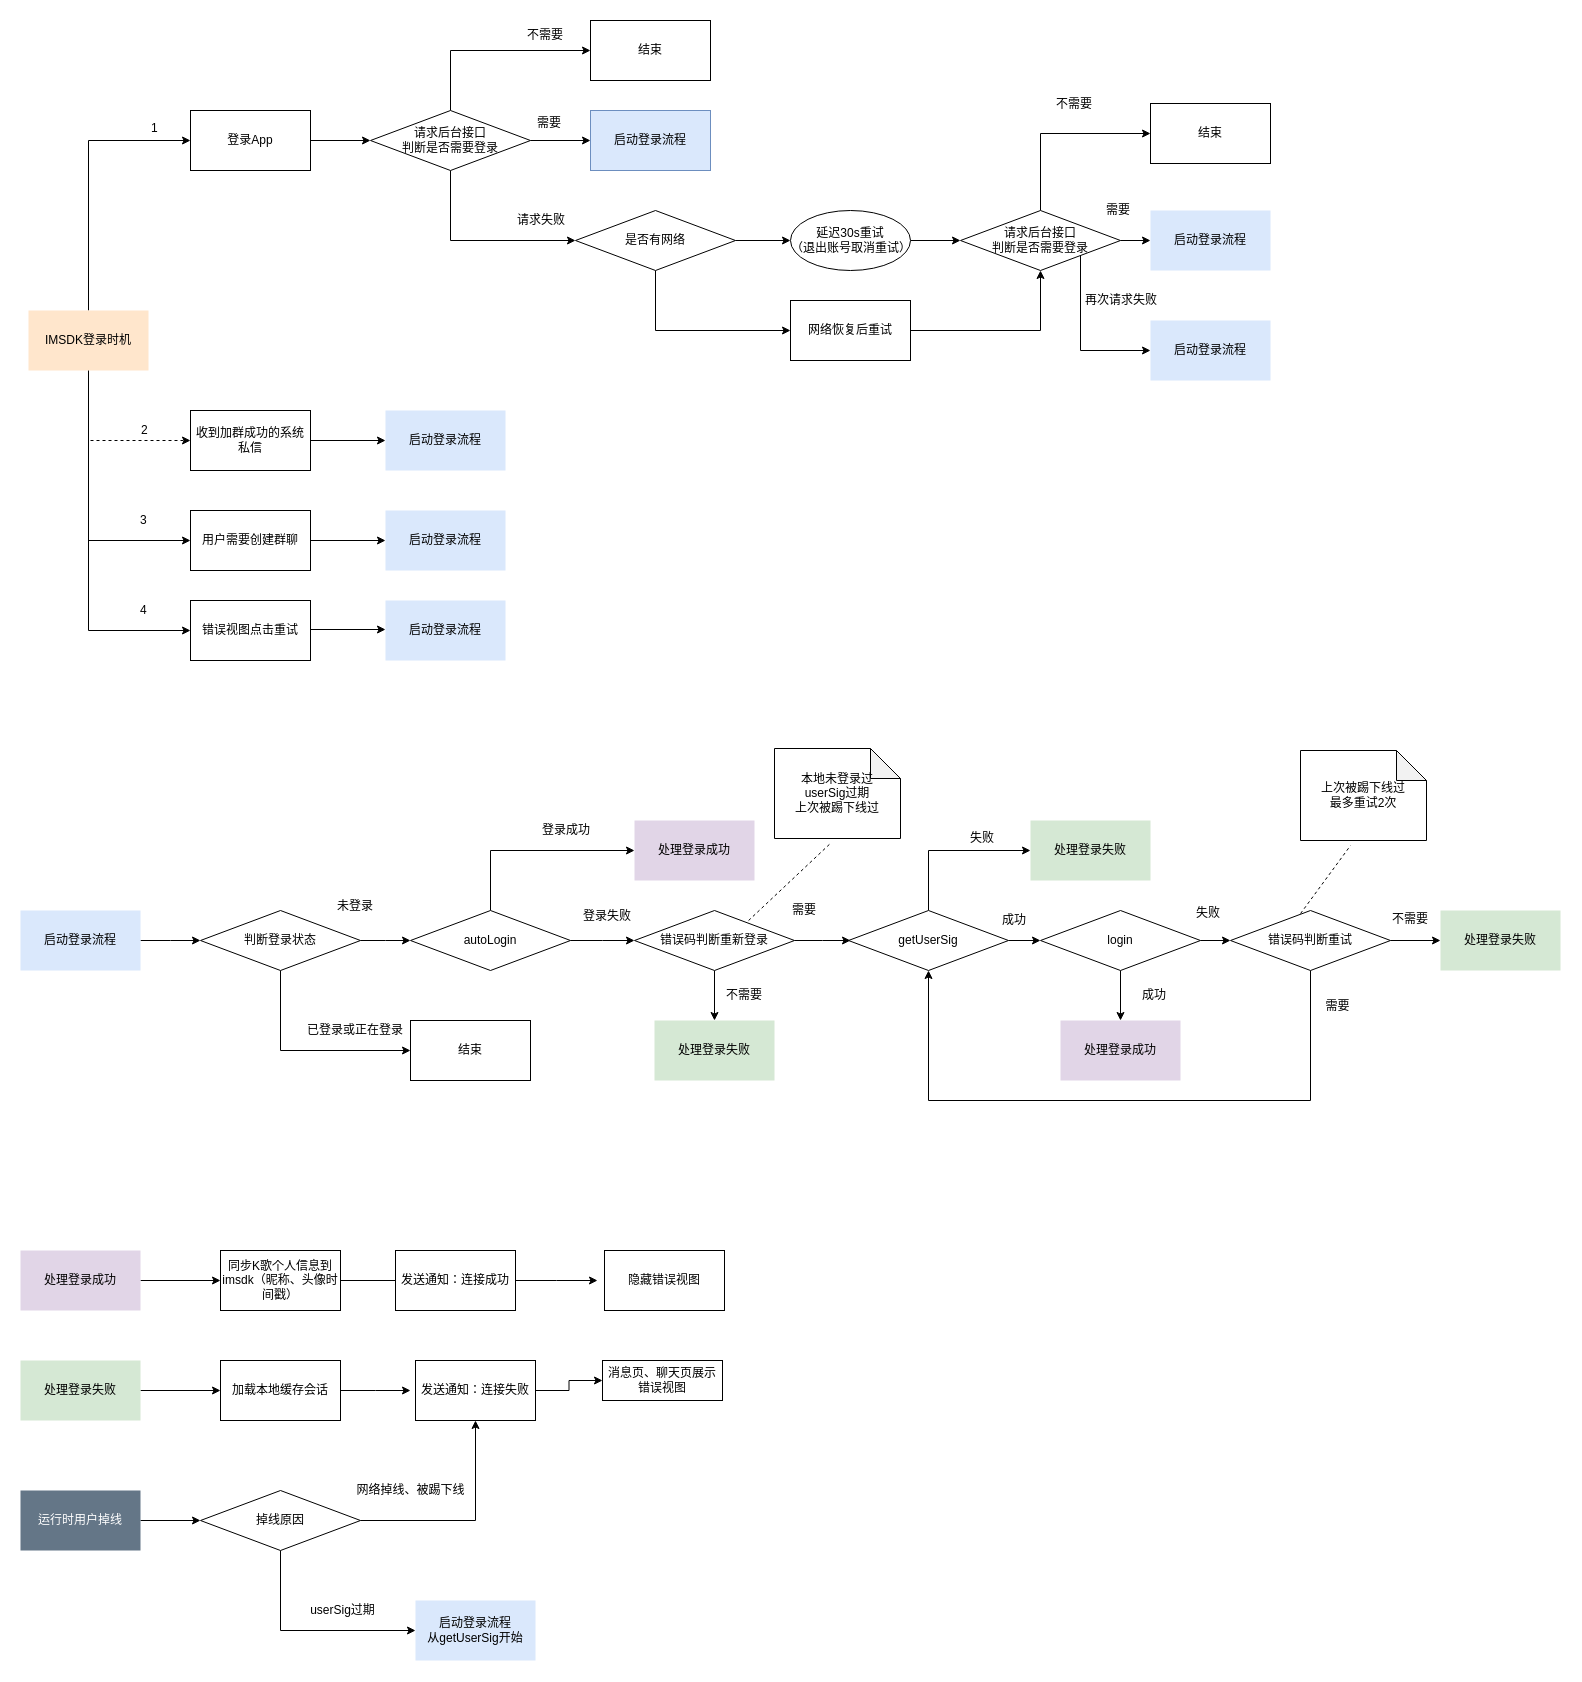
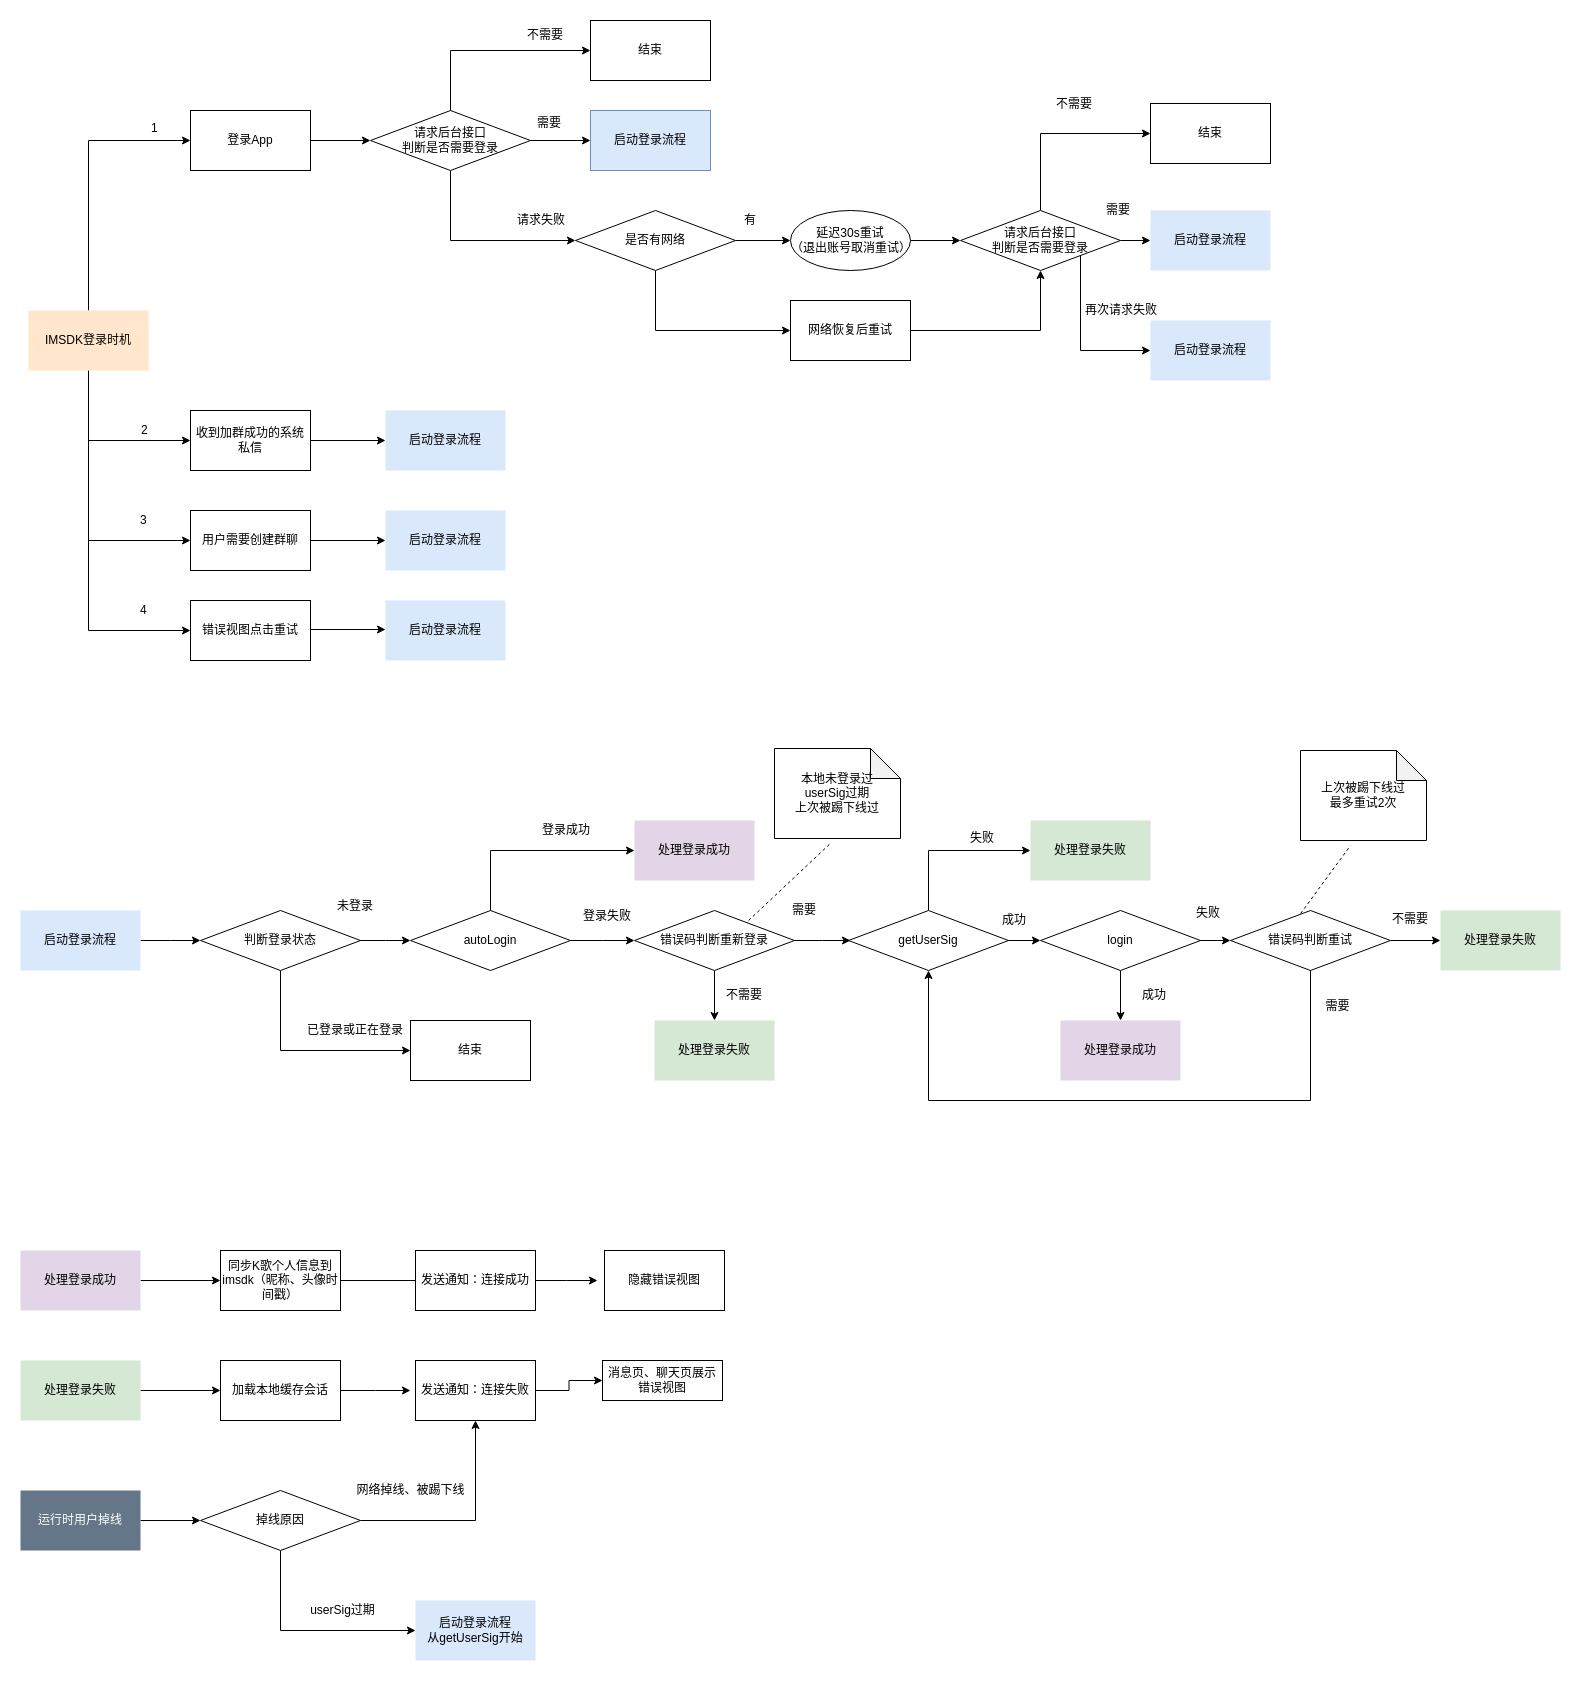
none -> (758, 221)
(1129, 301) -> (1129, 311)
(136, 441) -> (136, 441)
(456, 1281) -> (476, 1281)
